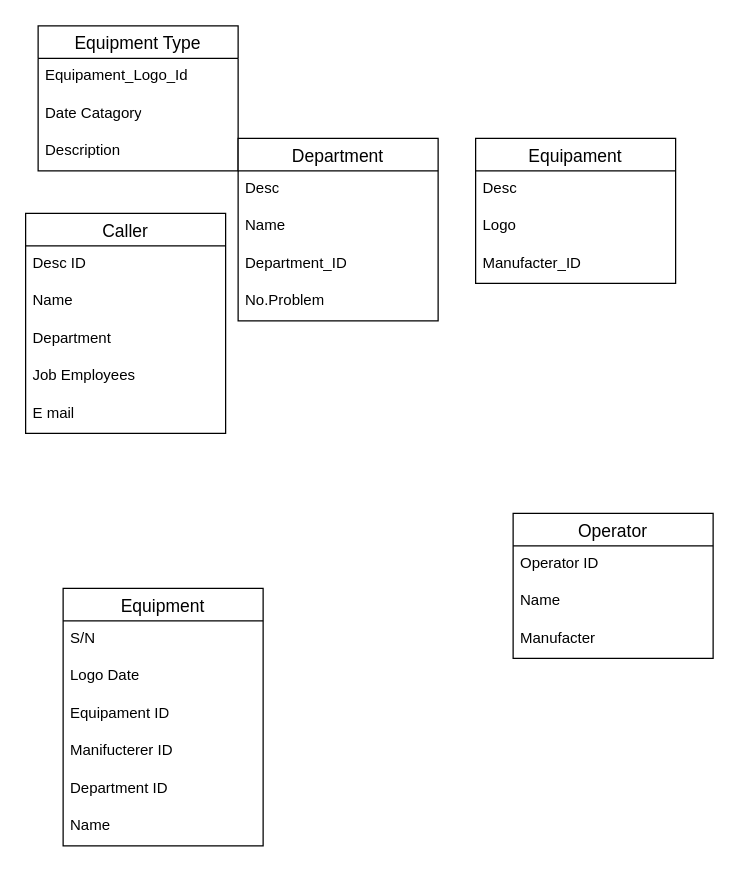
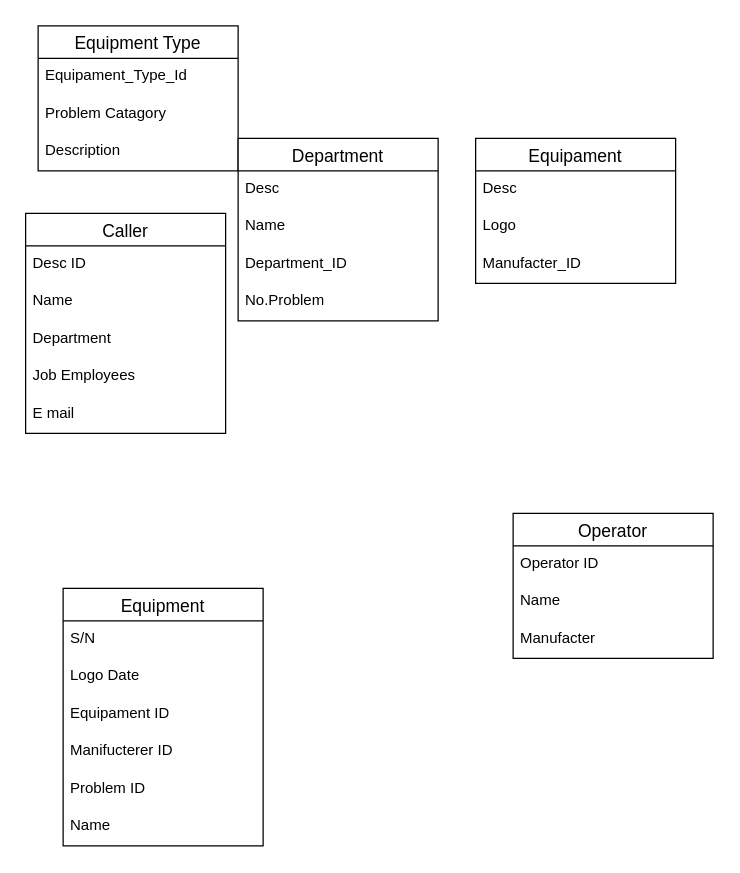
(119, 76) -> (119, 76)
(98, 113) -> (109, 113)
(123, 788) -> (109, 788)
